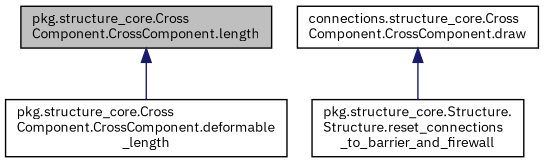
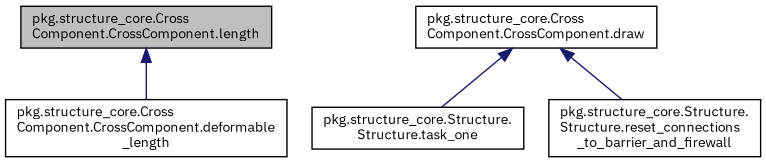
(418, 27) -> (536, 27)
none -> (418, 128)
